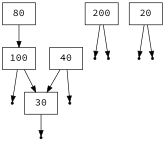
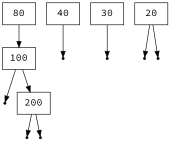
(29, 78) -> (25, 78)
(55, 78) -> none
